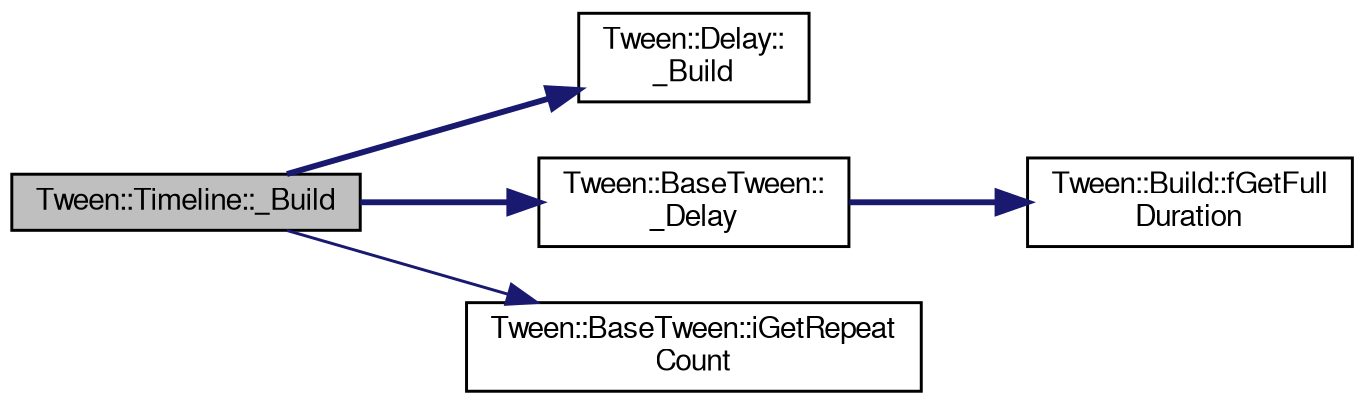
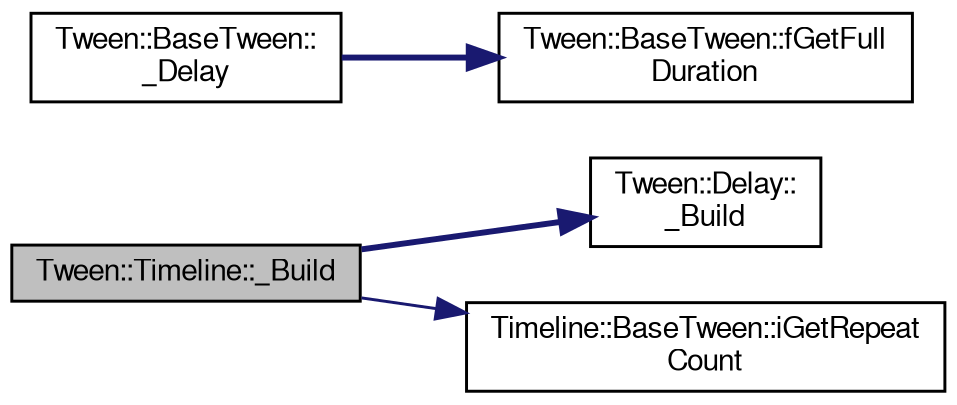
(435, 202) -> none
(1190, 202) -> (706, 58)
(694, 347) -> (706, 347)
